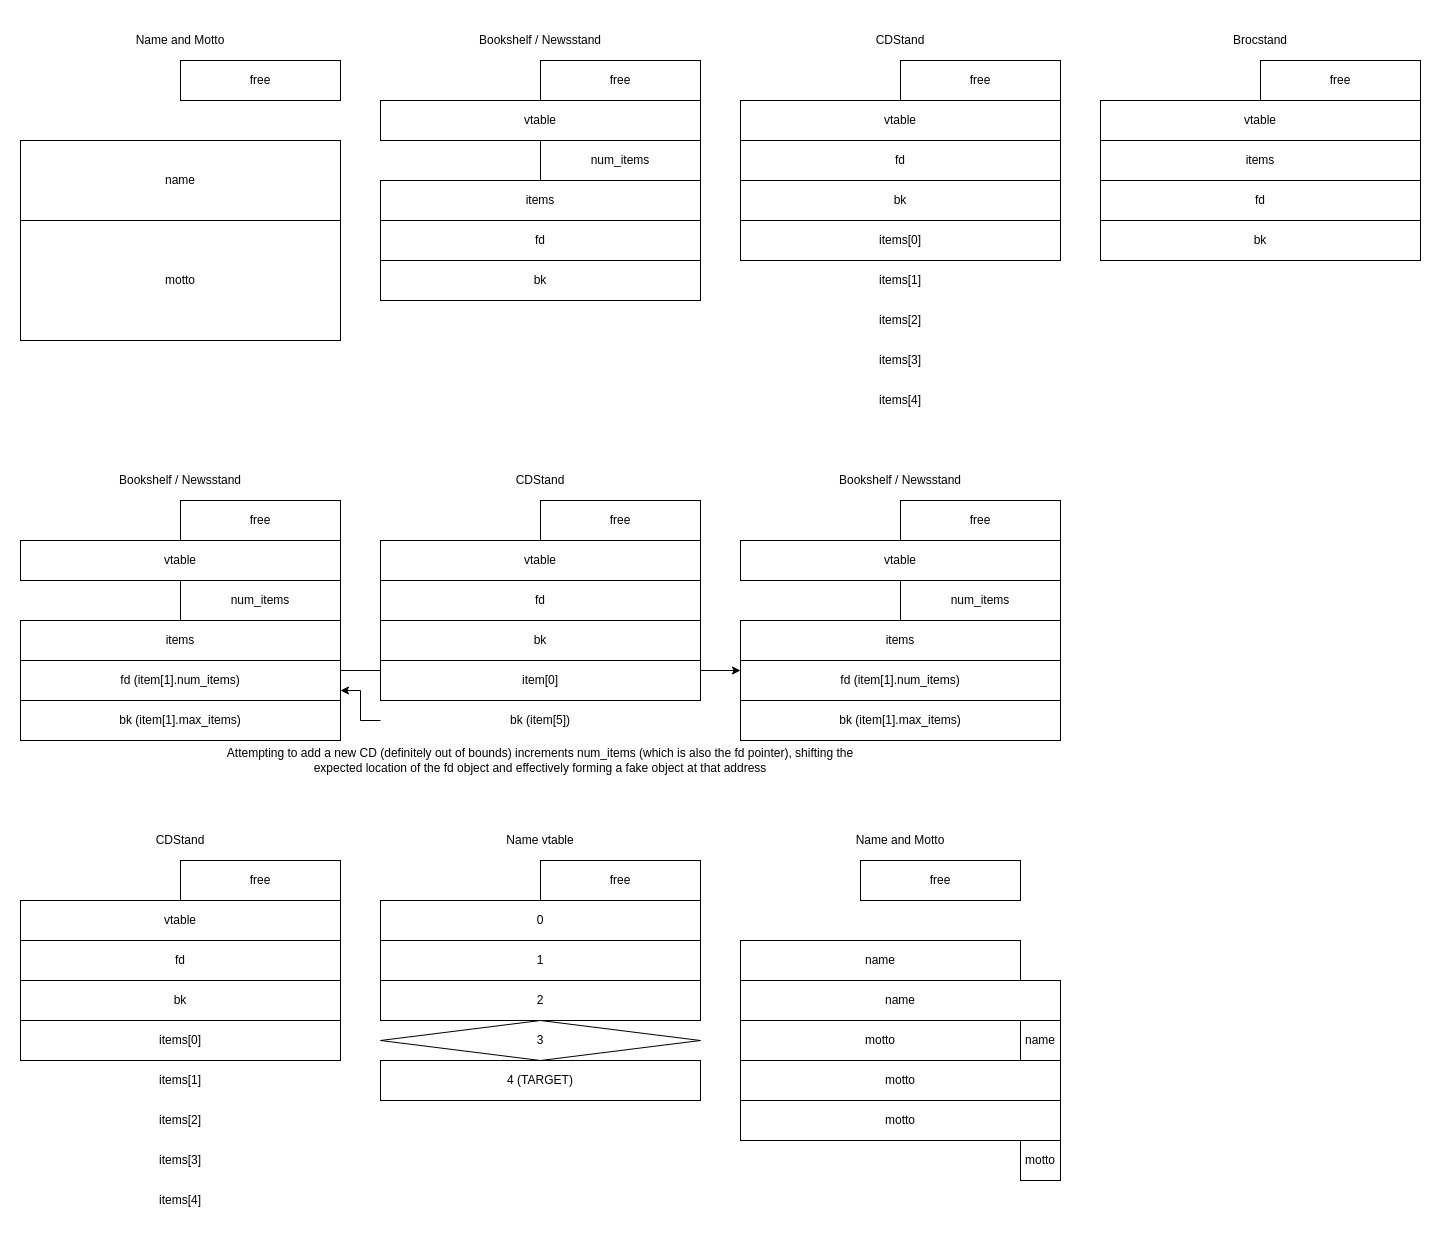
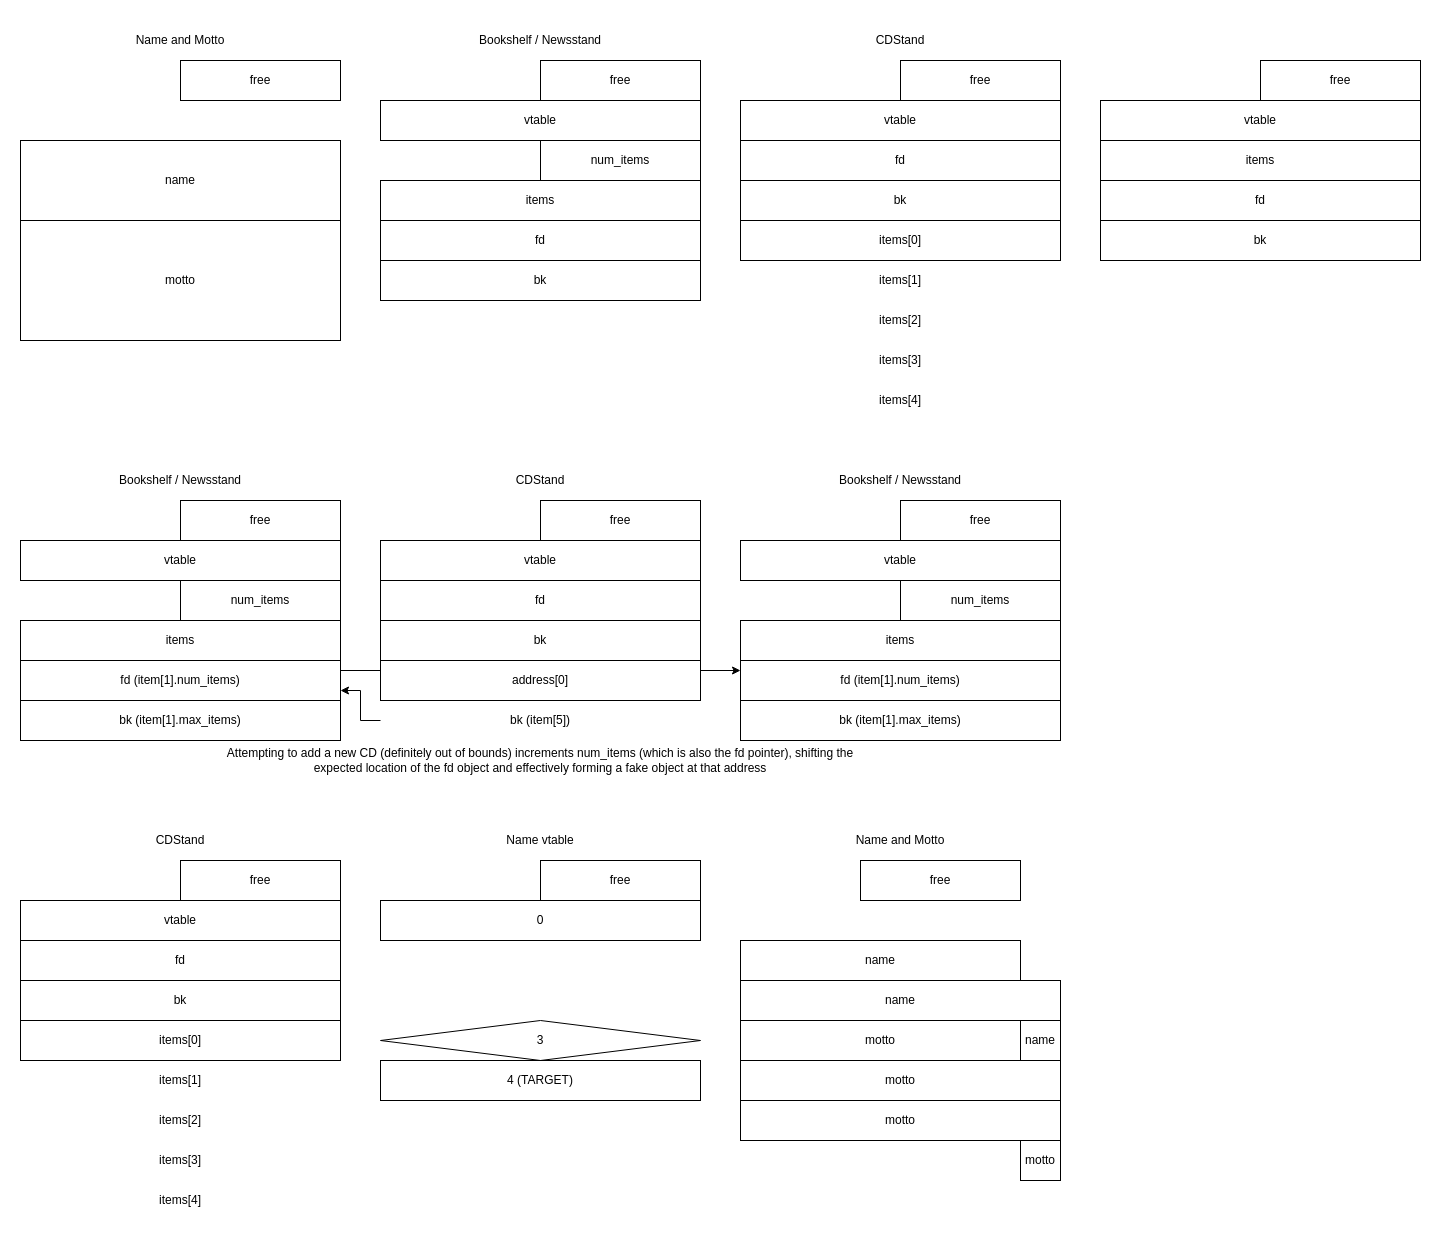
(1261, 41) -> none
(541, 681) -> (541, 681)
(541, 961) -> none
(541, 1001) -> none
